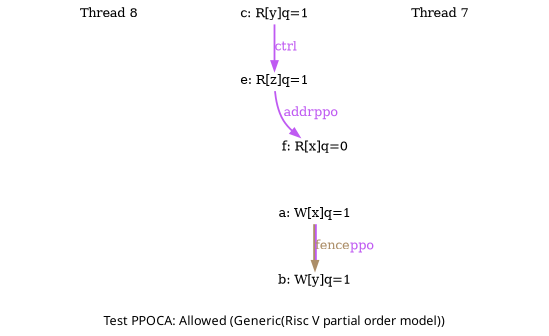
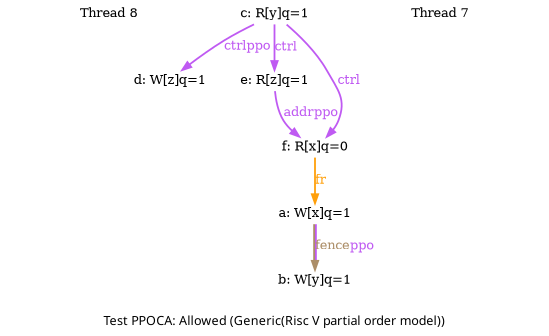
none -> (328, 72)
none -> (170, 81)
none -> (315, 176)
